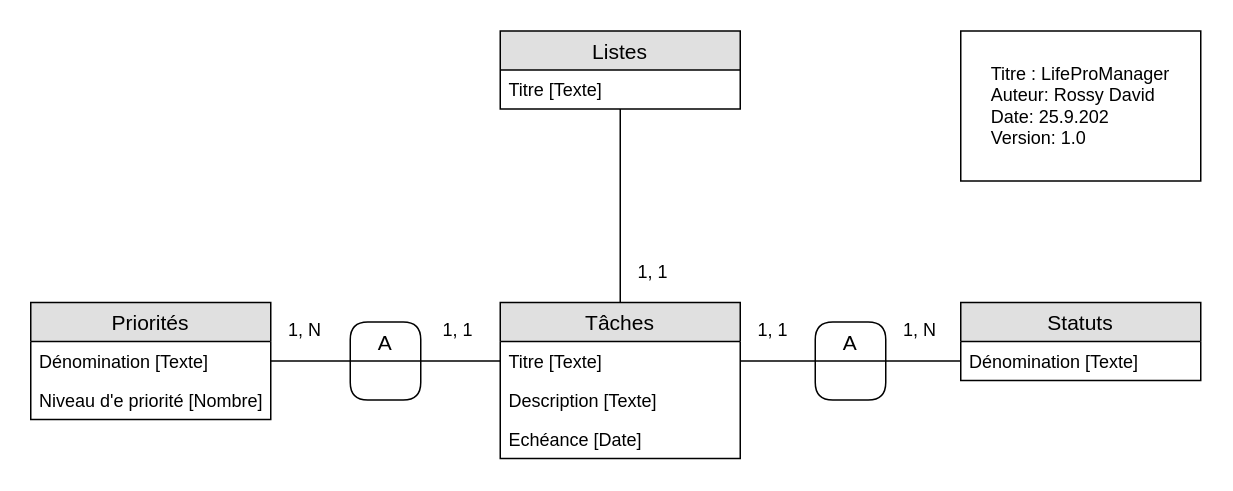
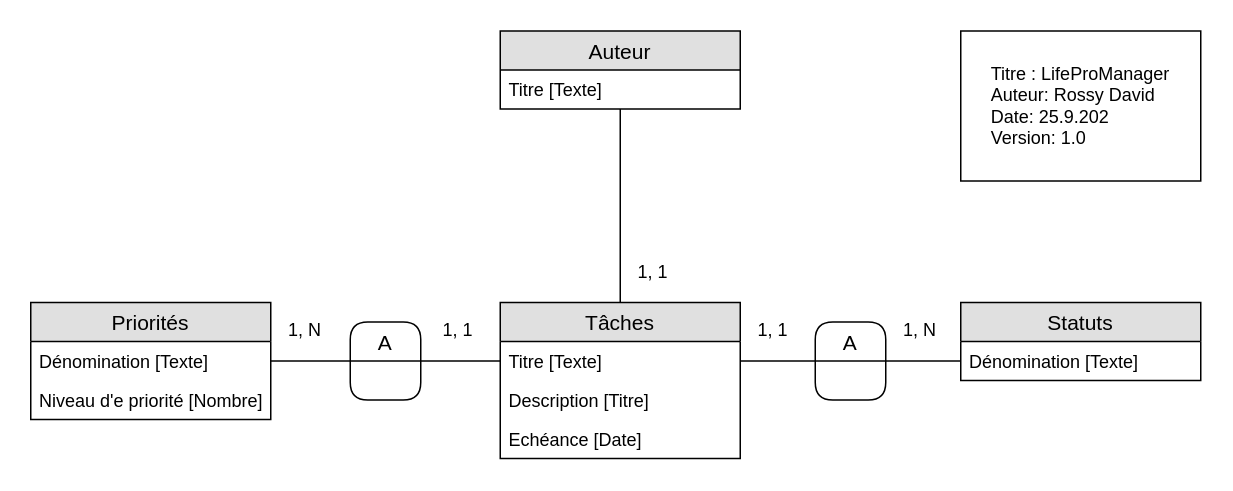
(620, 52) -> (620, 52)
(597, 401) -> (595, 401)
